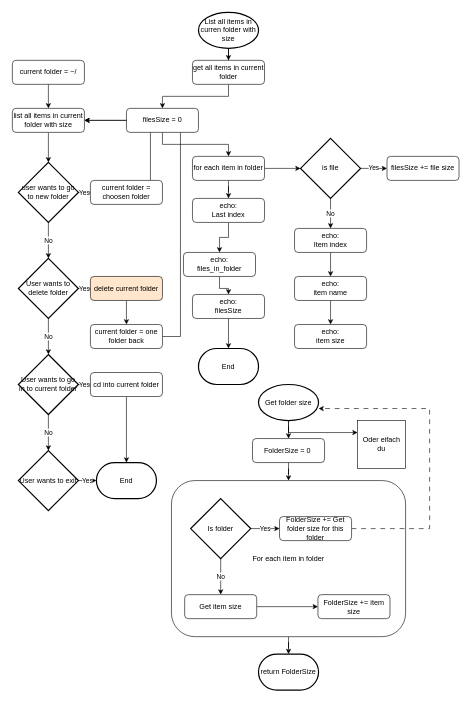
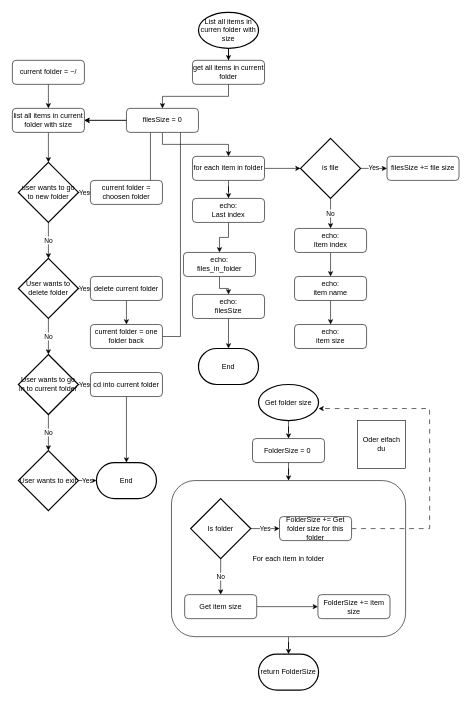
(126, 288) -> (126, 288)
(321, 432) -> none
